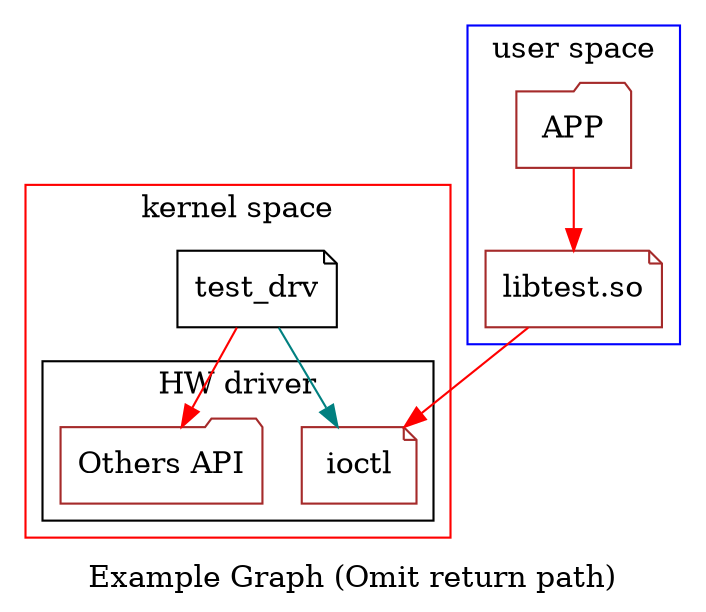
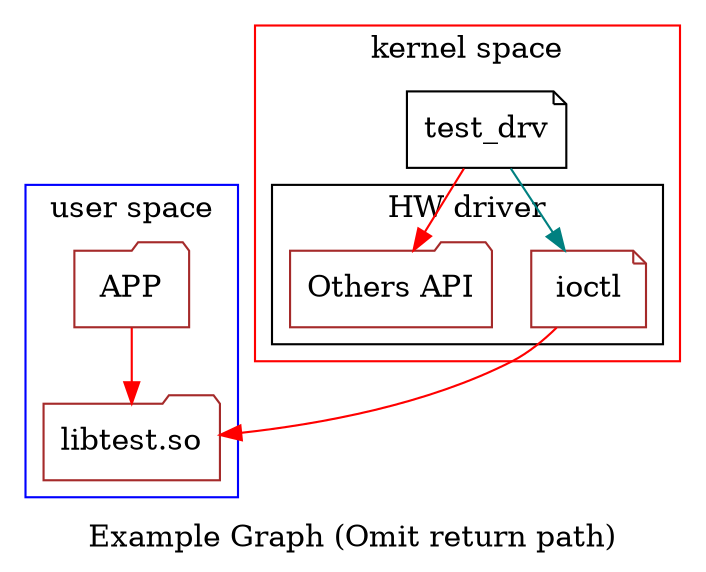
(574, 289) -> (132, 442)
(475, 370) -> (407, 401)
